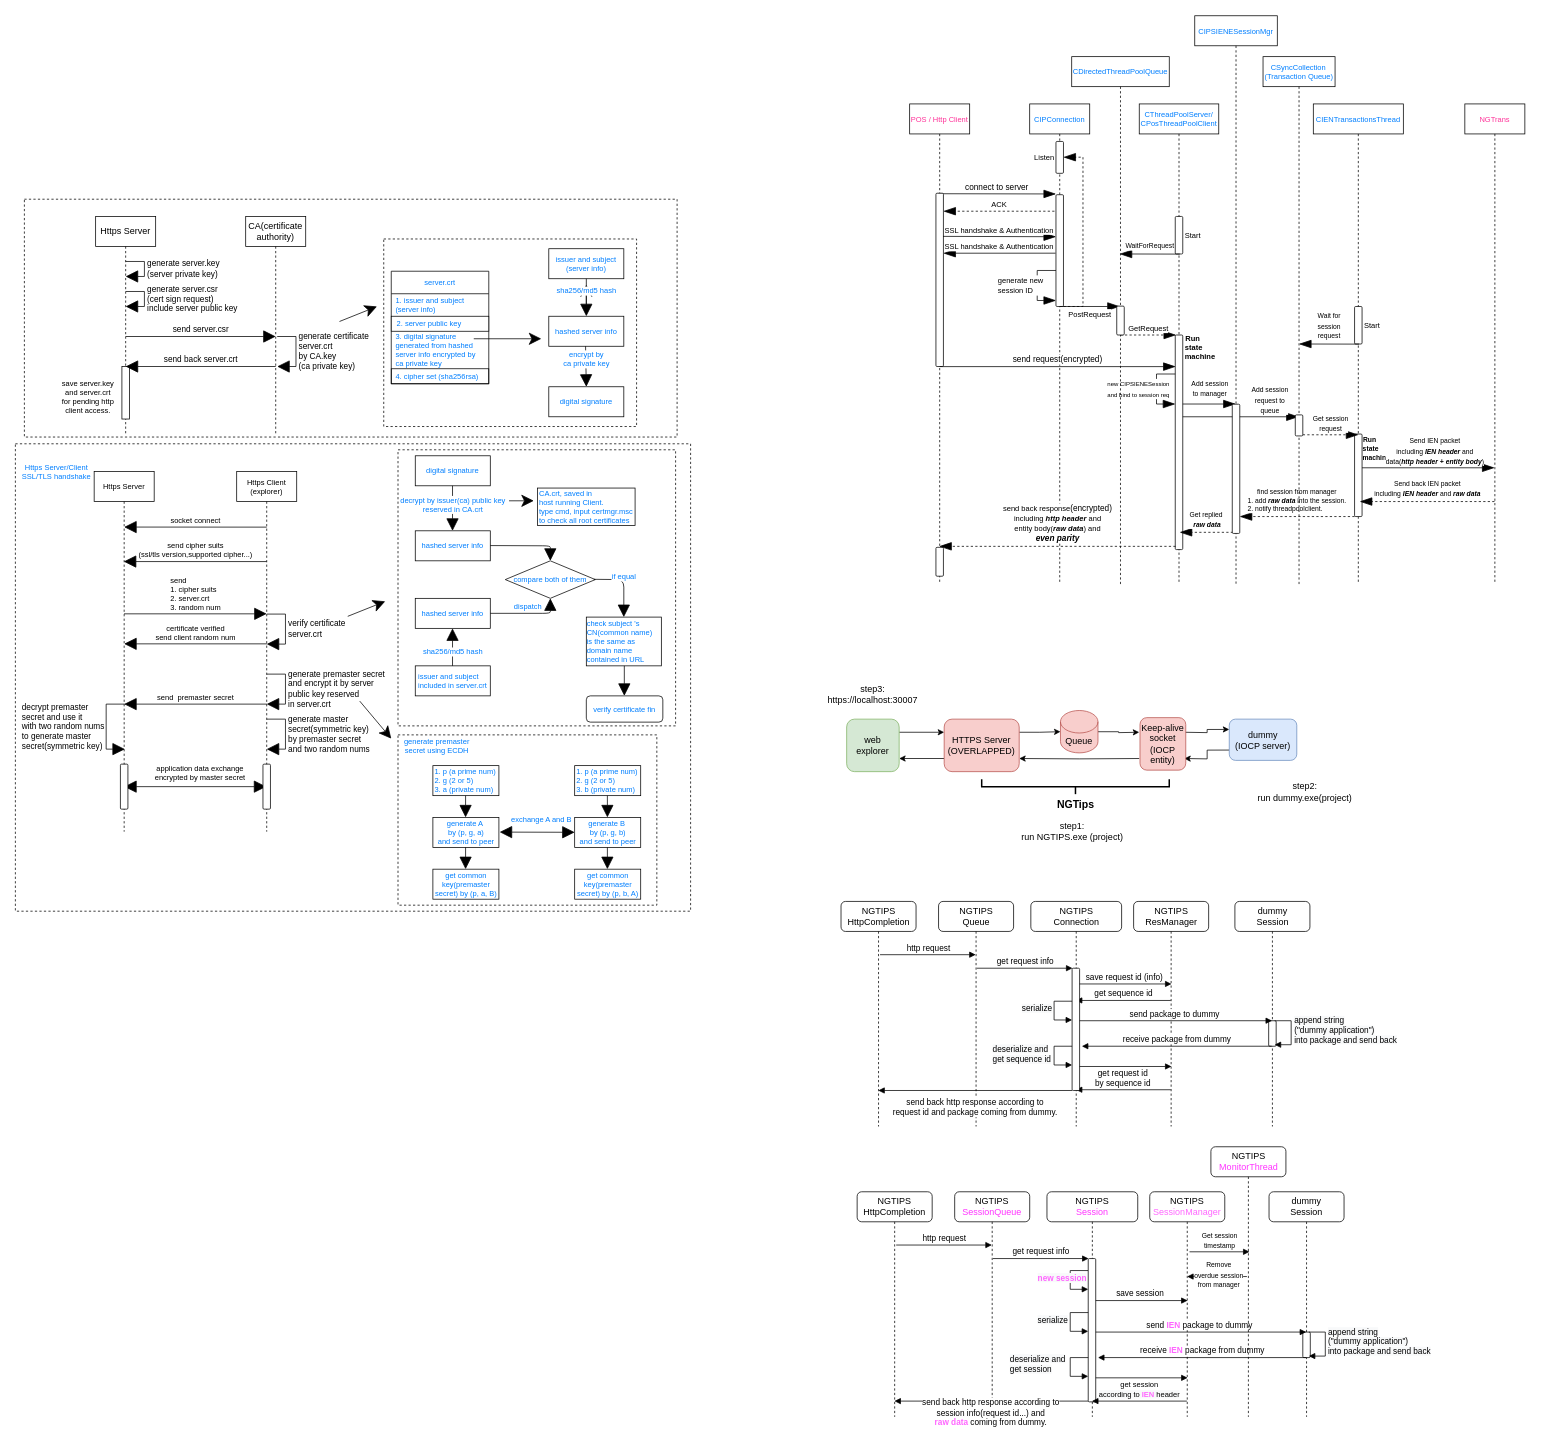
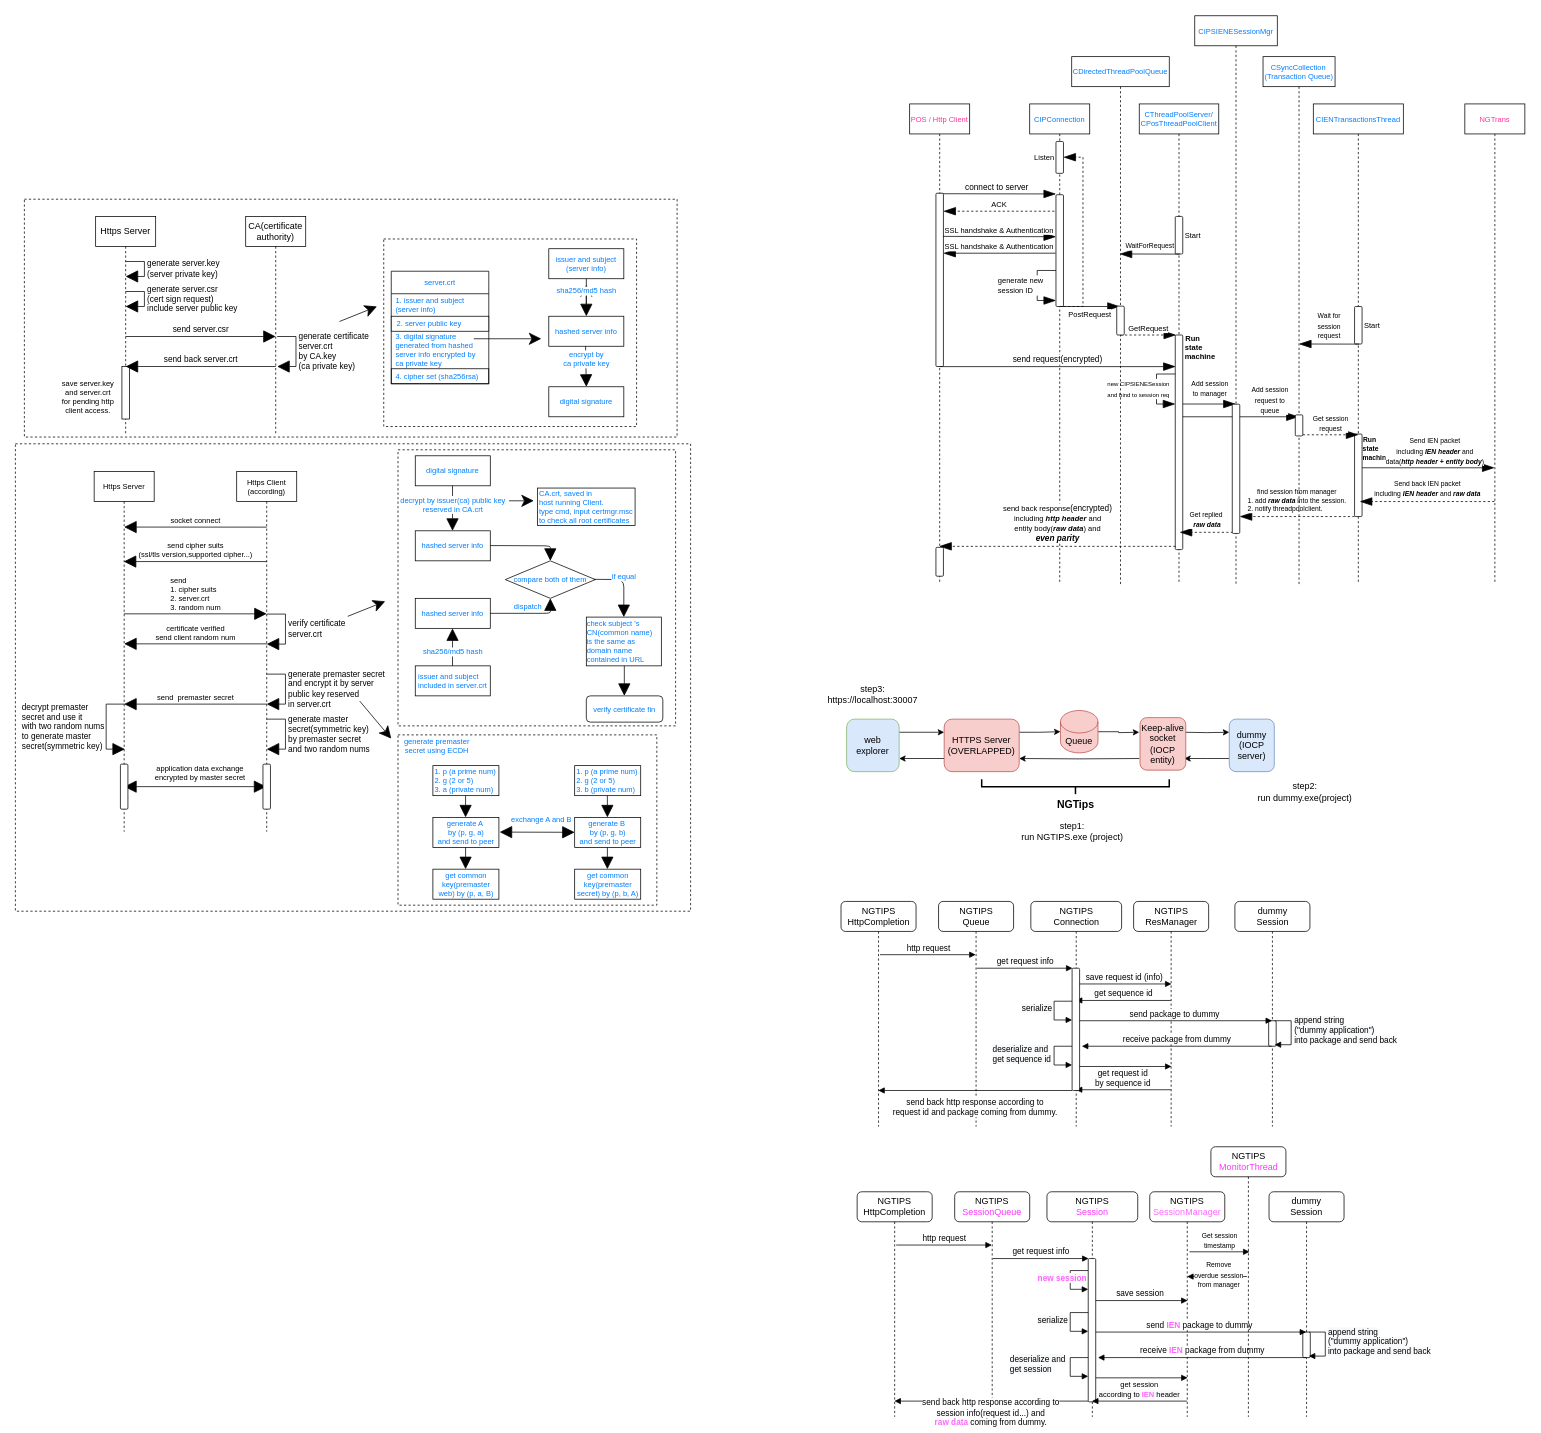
(57, 471) -> none
(267, 486) -> (267, 486)
(1263, 740) -> (1251, 745)
(873, 745) -> (873, 745)
(466, 884) -> (466, 884)
